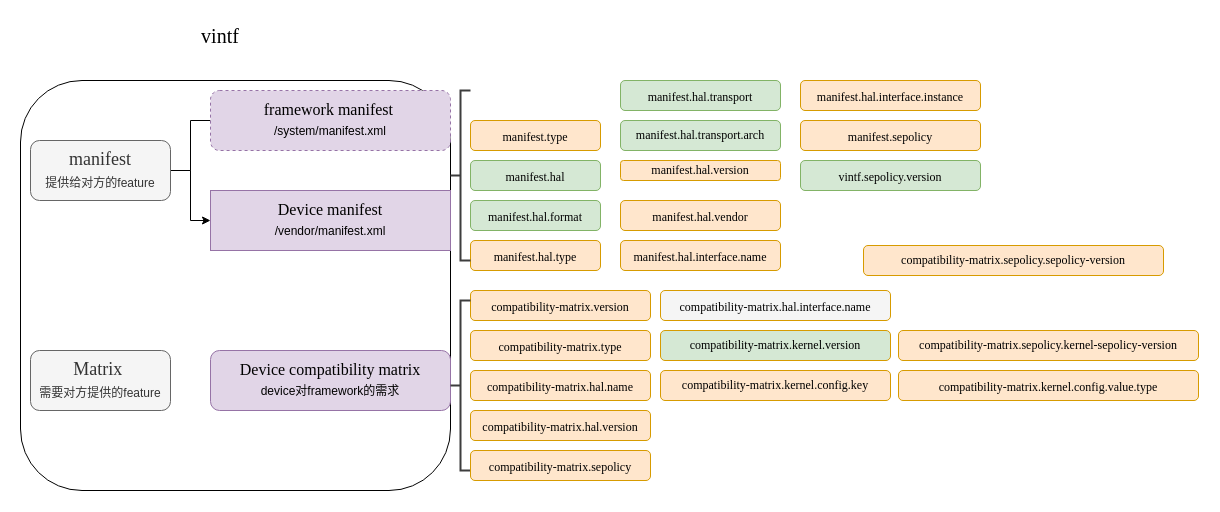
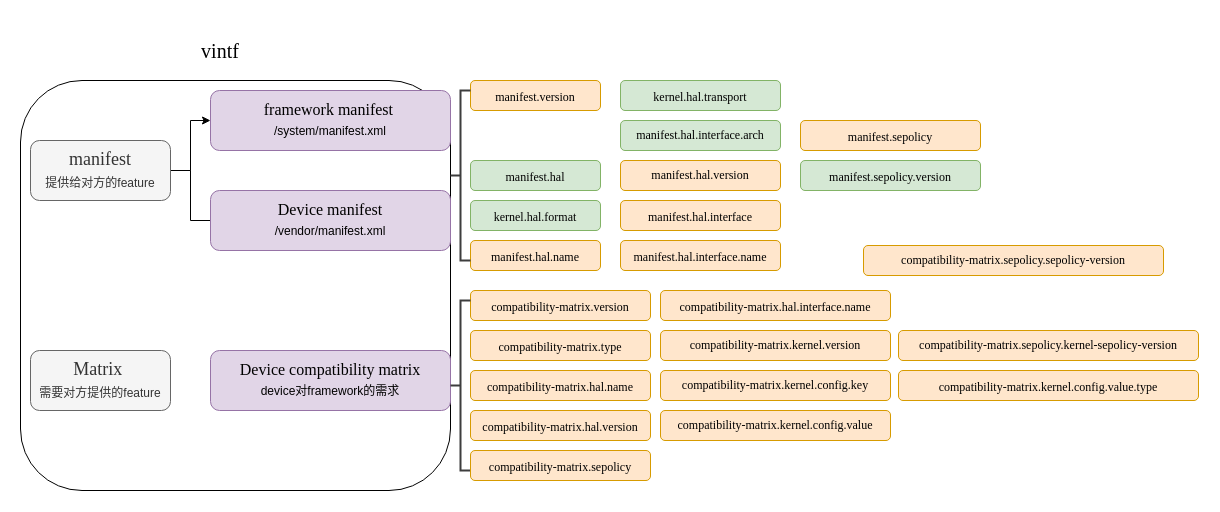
(221, 36) -> (221, 51)
none -> (536, 96)
(701, 96) -> (701, 96)
(891, 96) -> none
(205, 121) -> (202, 121)
(331, 121) -> (331, 121)
(536, 136) -> none
(701, 136) -> (701, 136)
(701, 171) -> (701, 176)
(891, 176) -> (891, 176)
(536, 216) -> (536, 216)
(701, 216) -> (701, 216)
(202, 221) -> (205, 221)
(331, 221) -> (331, 221)
(536, 256) -> (536, 256)
(776, 306) -> (776, 306)
(776, 346) -> (776, 346)
none -> (776, 426)
